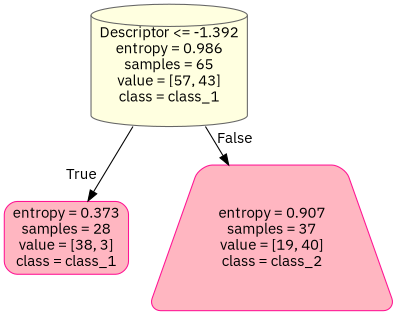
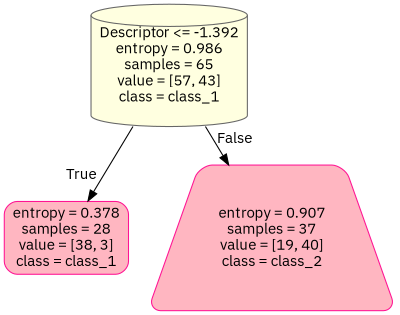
(66, 238) -> (66, 238)
